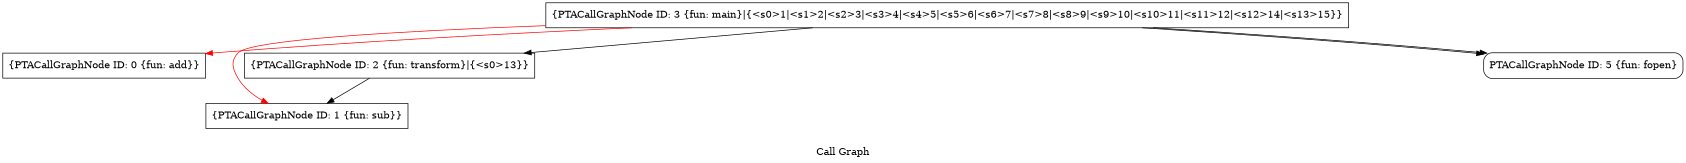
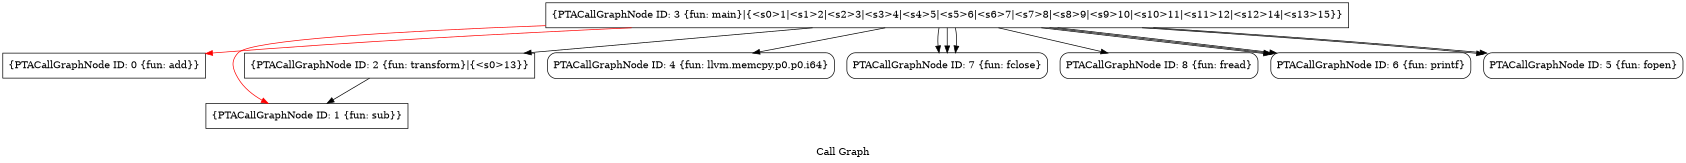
none -> (691, 66)
none -> (947, 66)
none -> (1159, 66)
none -> (1371, 66)
